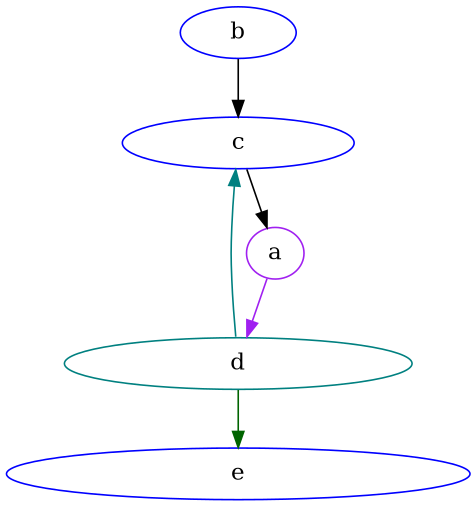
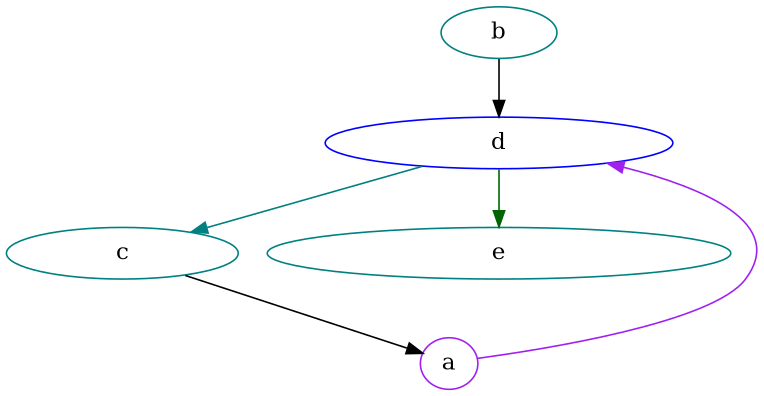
(238, 33) -> (499, 33)
(238, 80) -> (499, 80)
(238, 143) -> (122, 253)
(238, 364) -> (499, 143)
(238, 474) -> (499, 253)
